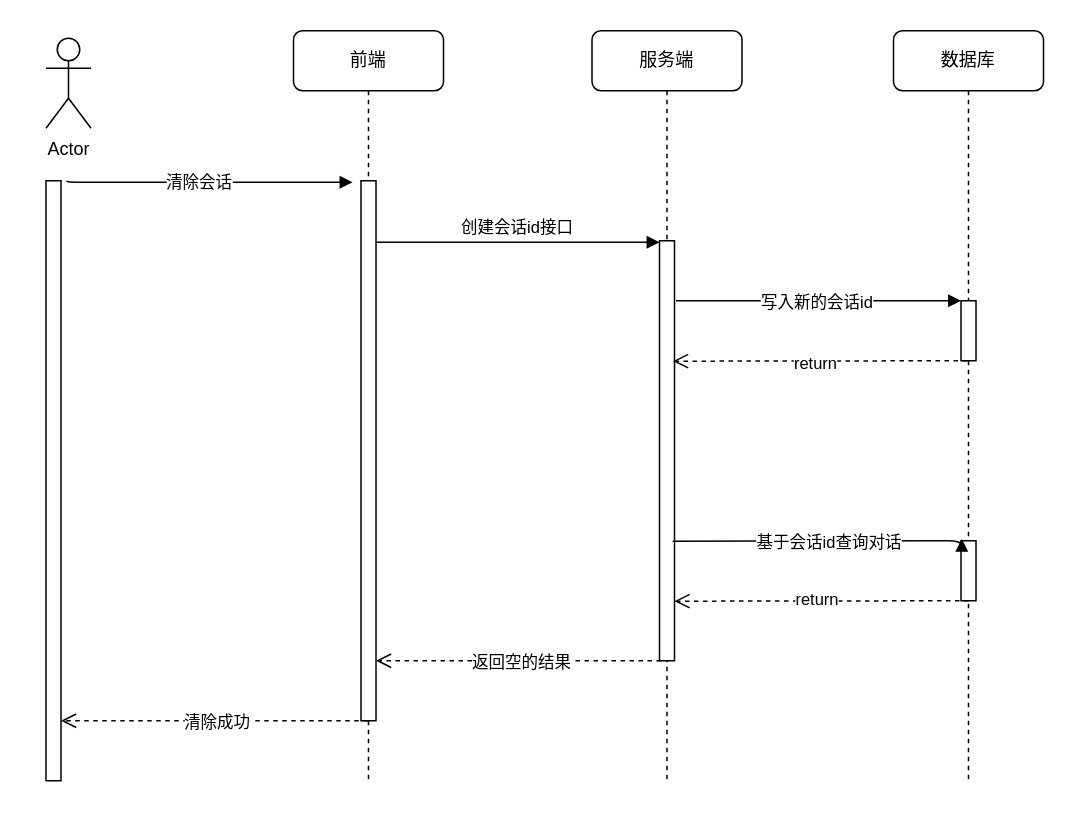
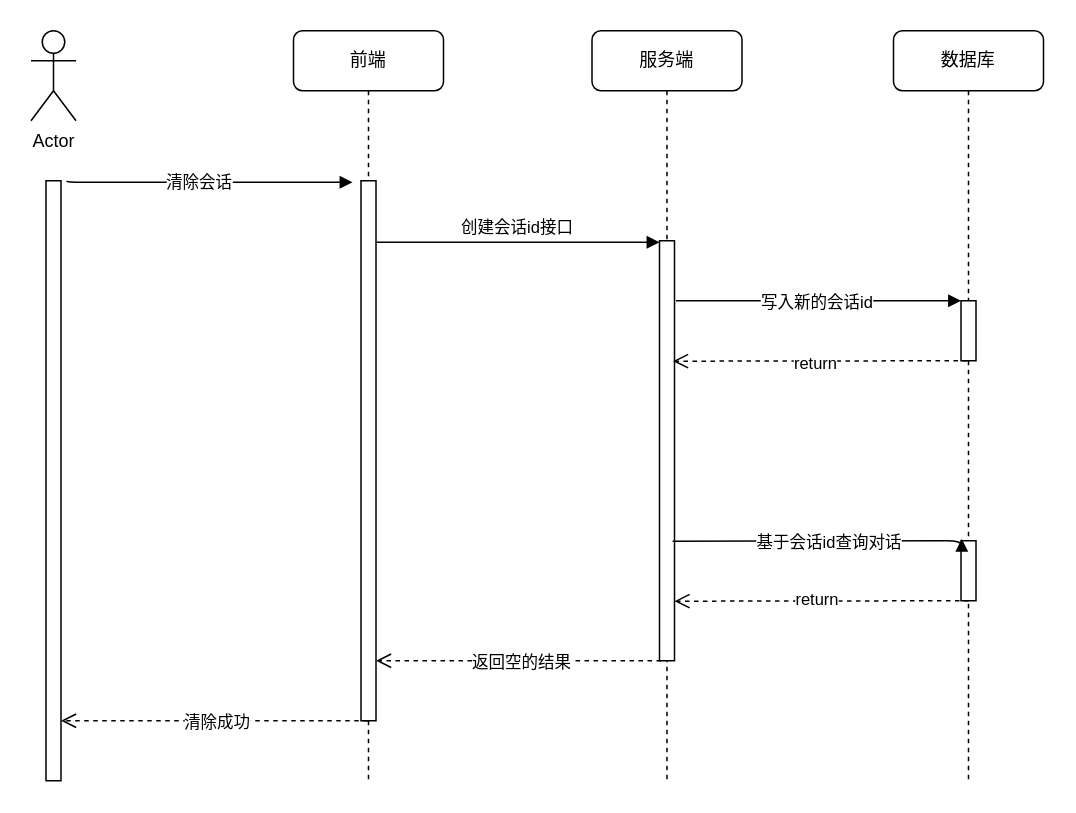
(68, 83) -> (53, 76)
